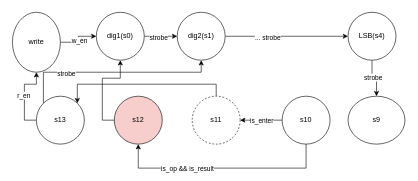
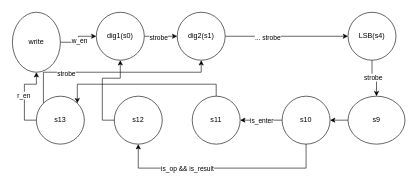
(138, 120) -> (138, 120)
(216, 120) -> (216, 120)
none -> (335, 120)
